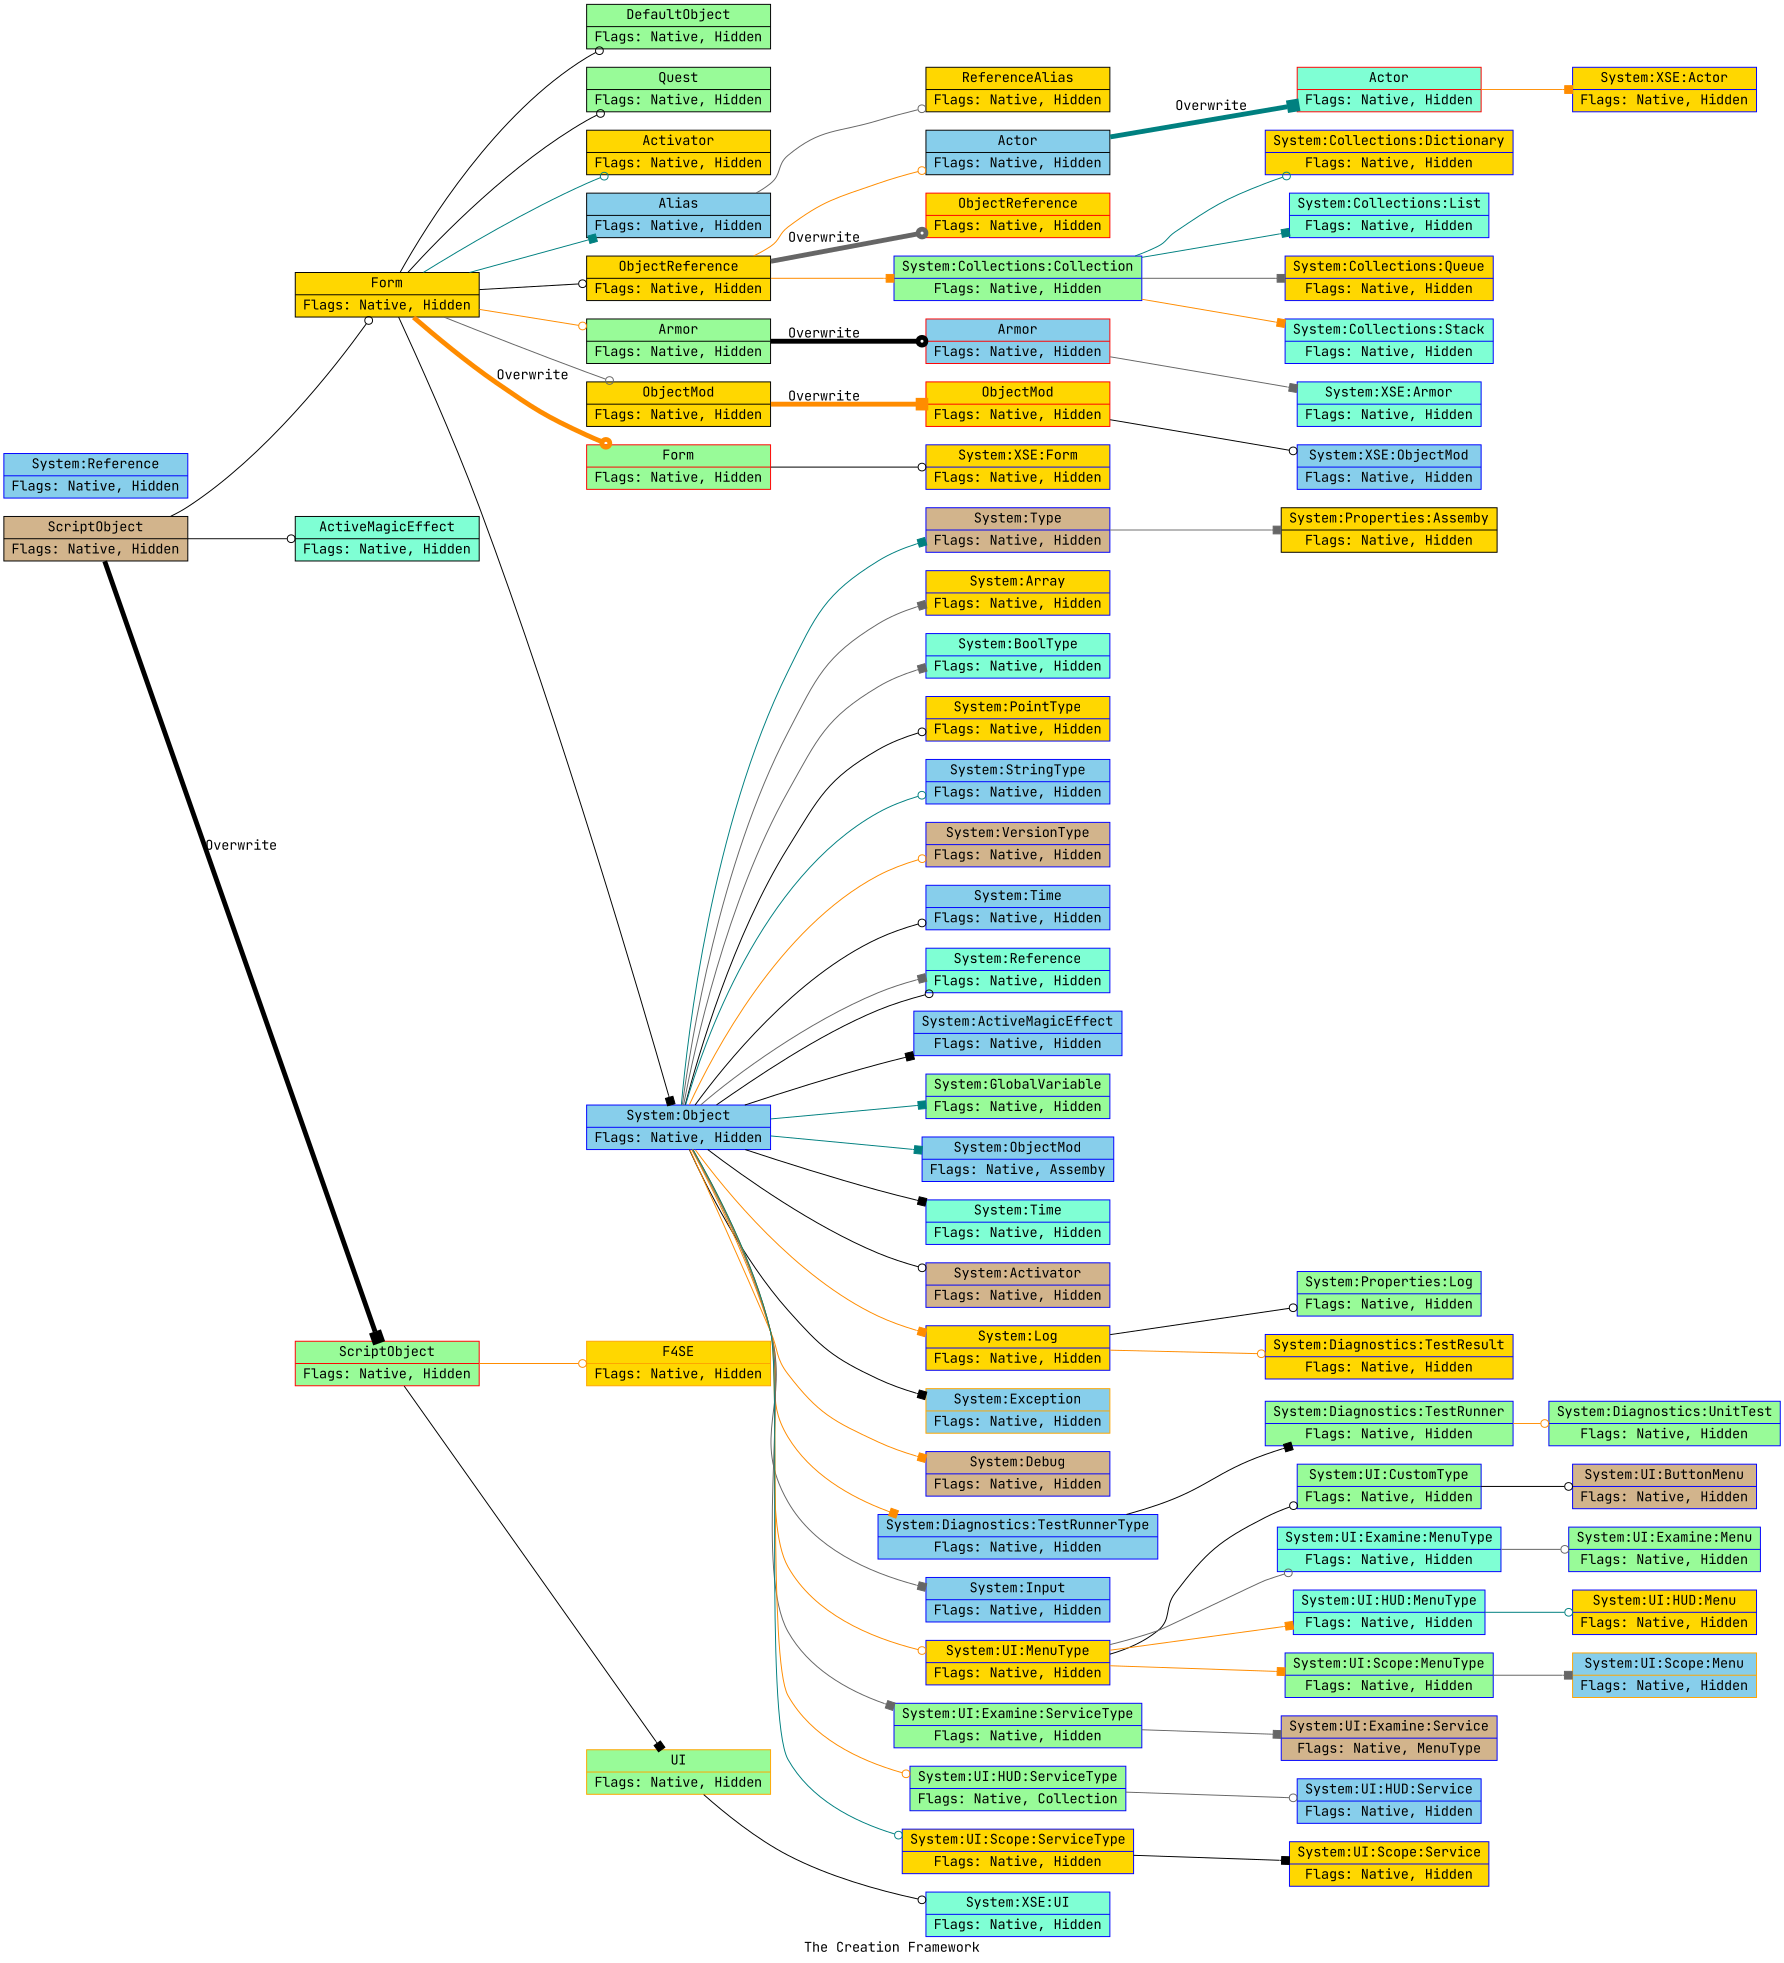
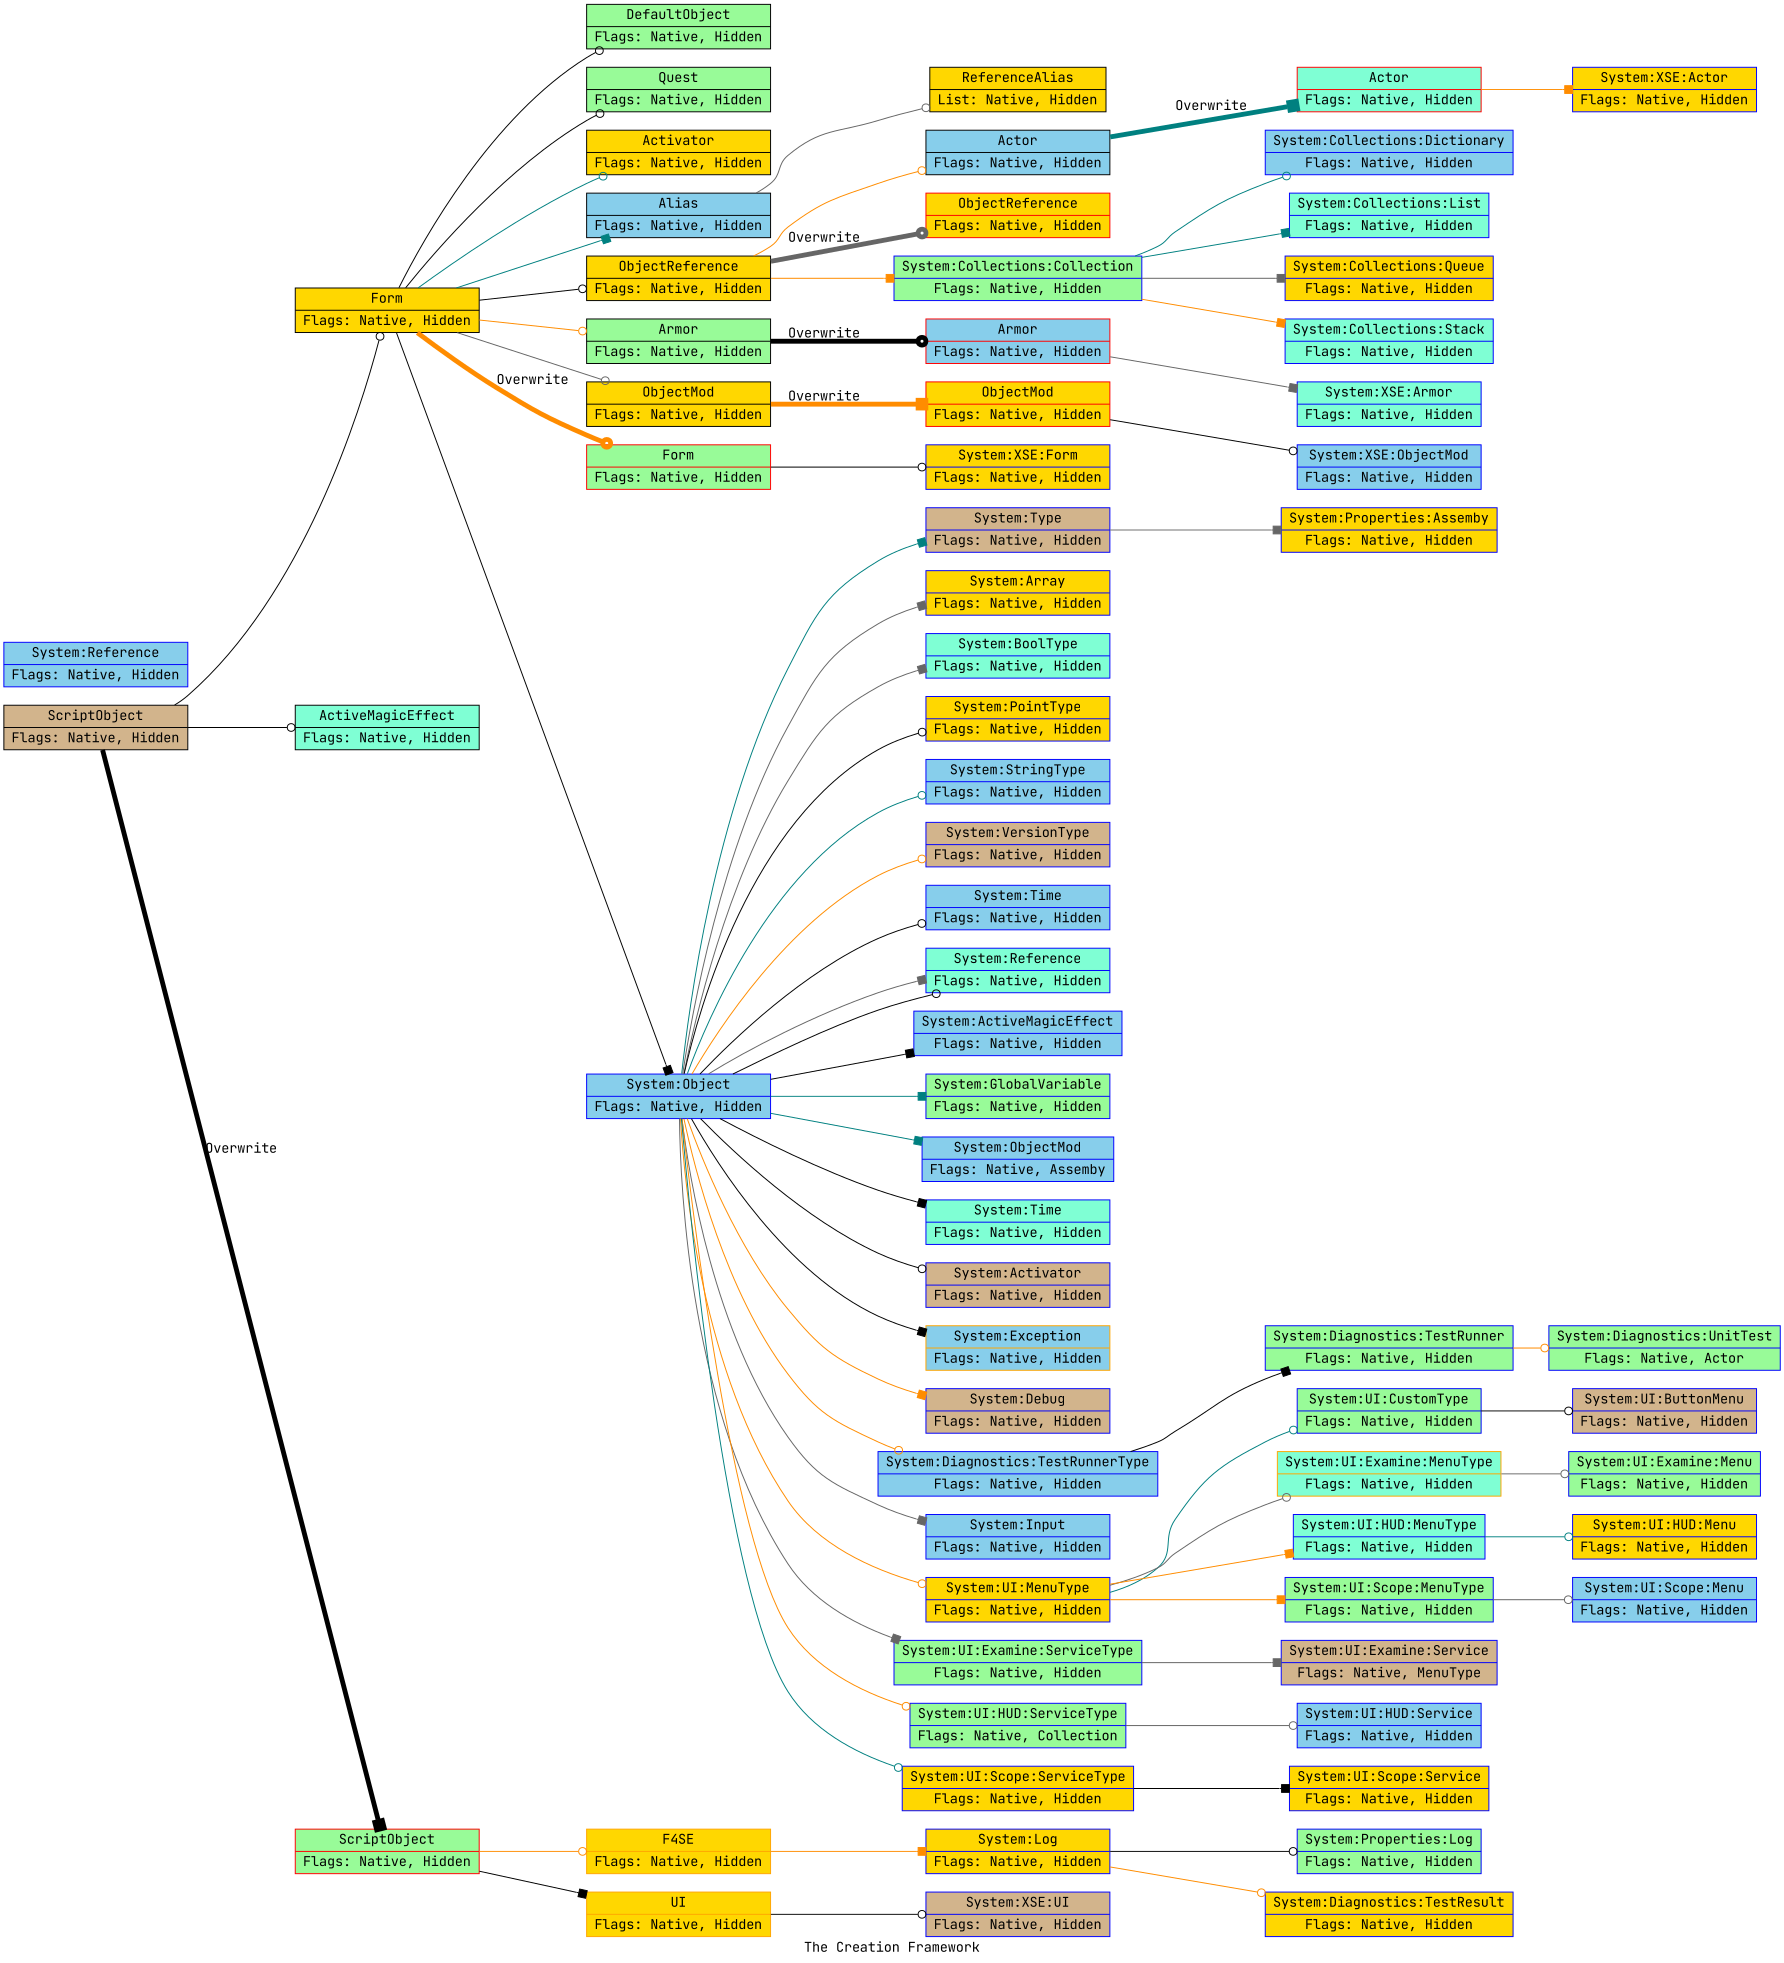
(1018, 100) -> (1018, 100)
(1389, 152) -> (1389, 152)
(1389, 530) -> (1389, 530)
(792, 1257) -> (844, 1851)
(782, 1424) -> (750, 1312)
(1665, 1434) -> (1665, 1359)
(1389, 1549) -> (1389, 1474)
(1191, 1574) -> (1187, 1503)
(1528, 1675) -> (1529, 1600)
(1665, 1675) -> (1665, 1600)
(679, 1772) -> (679, 1914)
(1018, 1914) -> (1018, 1914)
